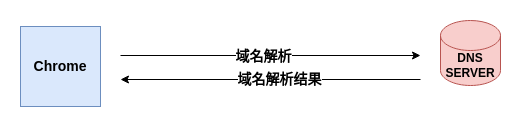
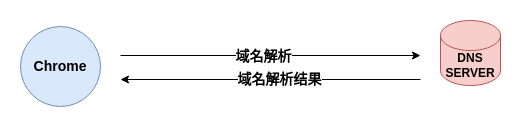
(61, 67) -> (61, 67)
